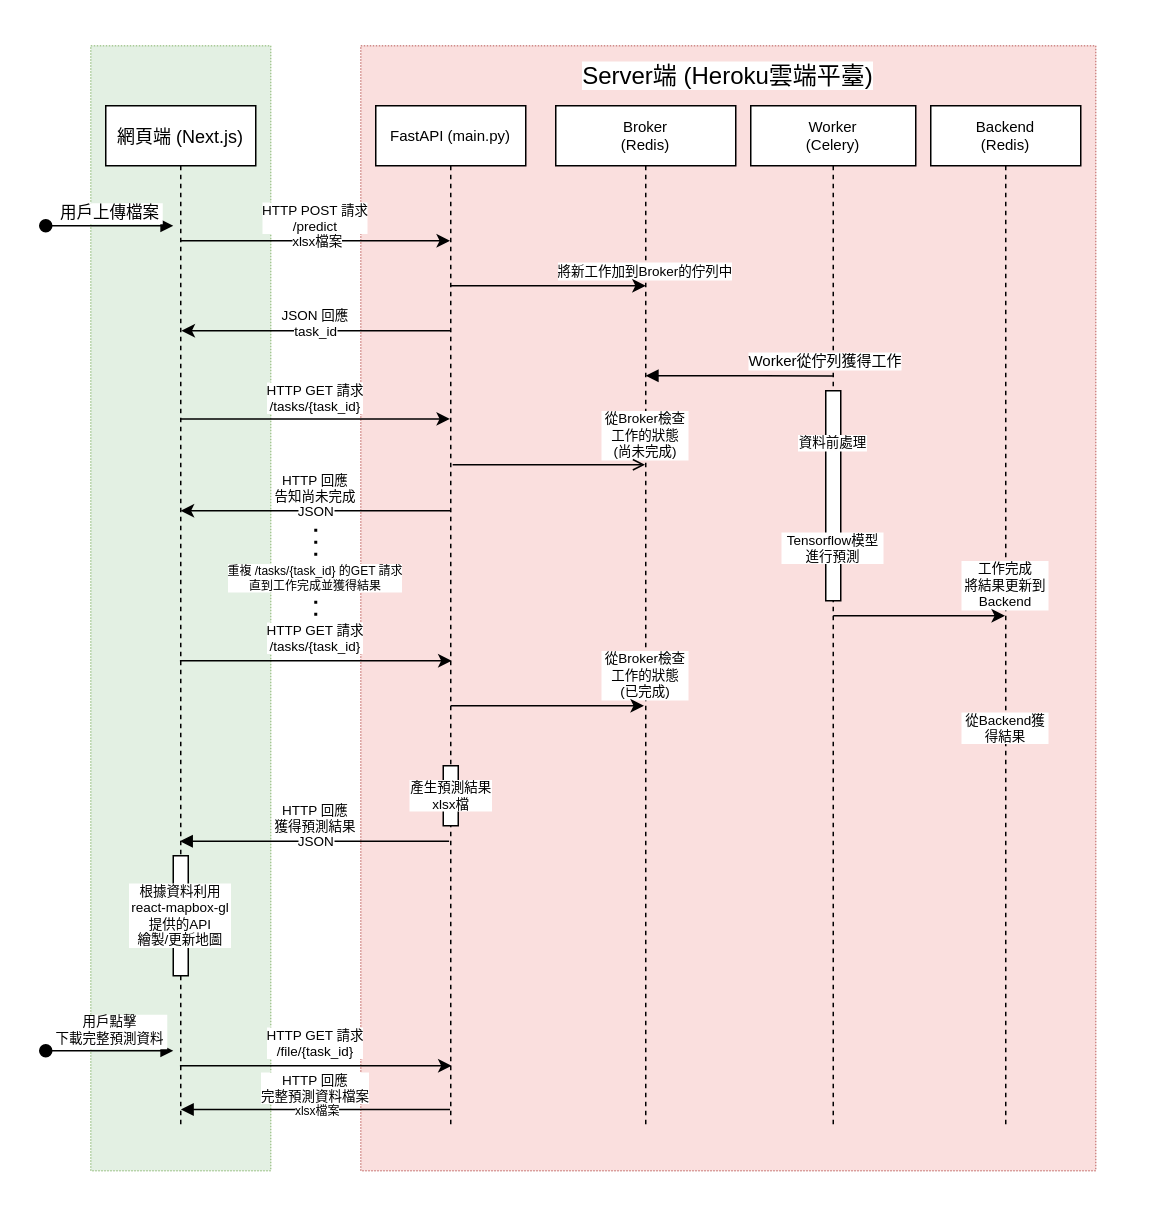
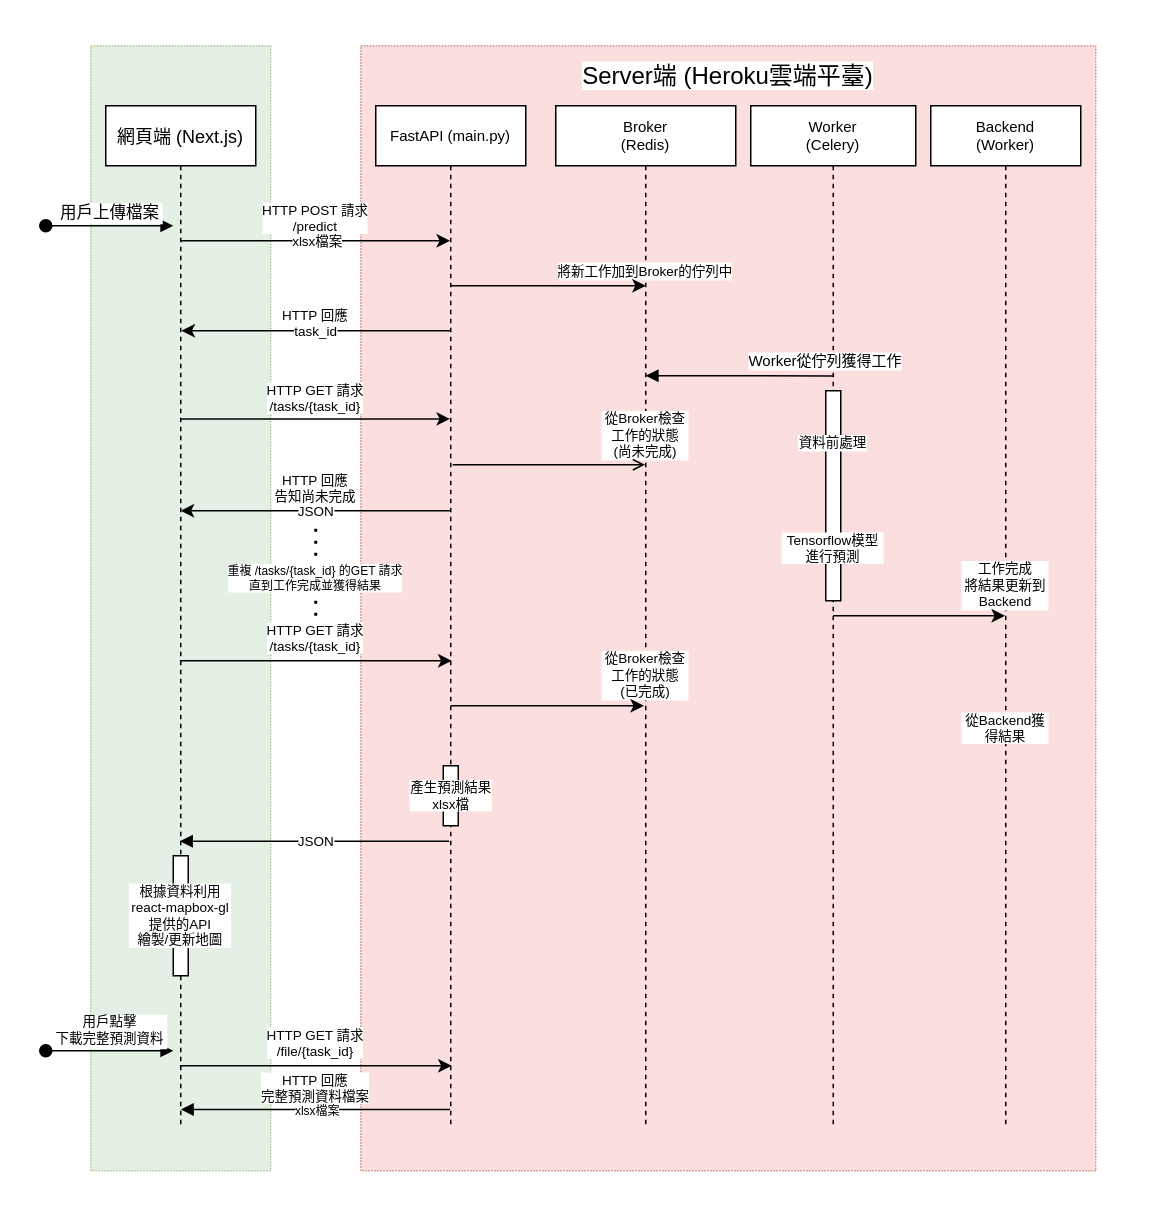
(1005, 127) -> (1005, 127)
(316, 316) -> (316, 316)
(316, 818) -> none
